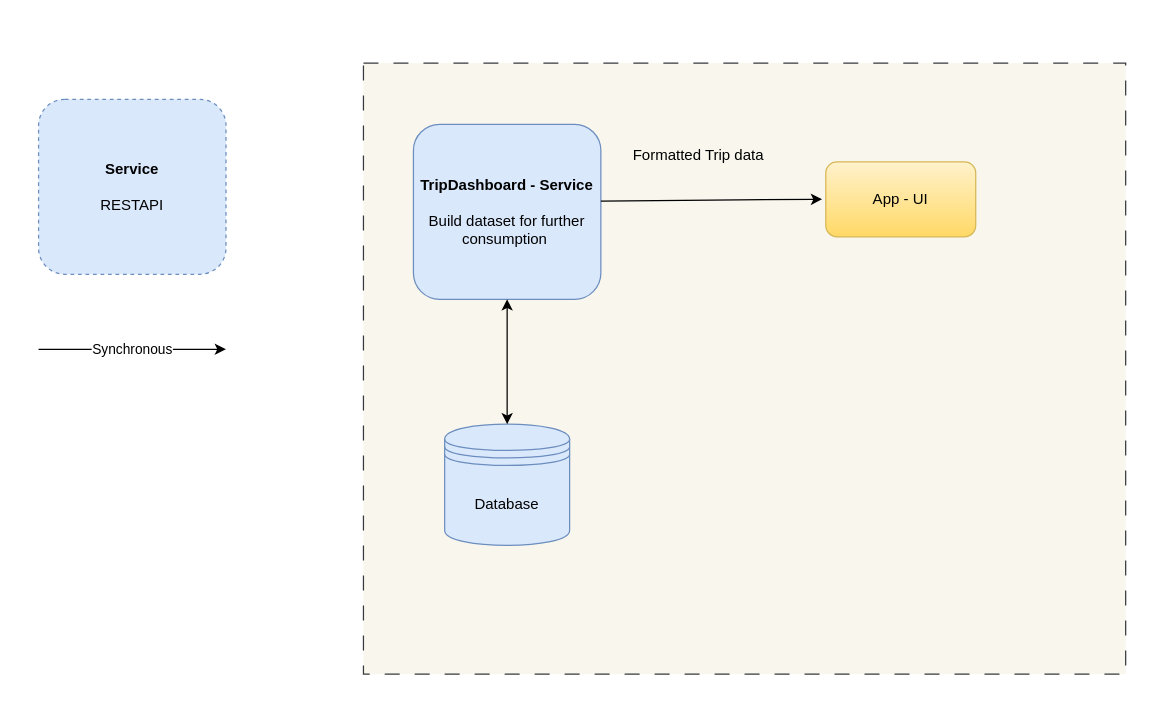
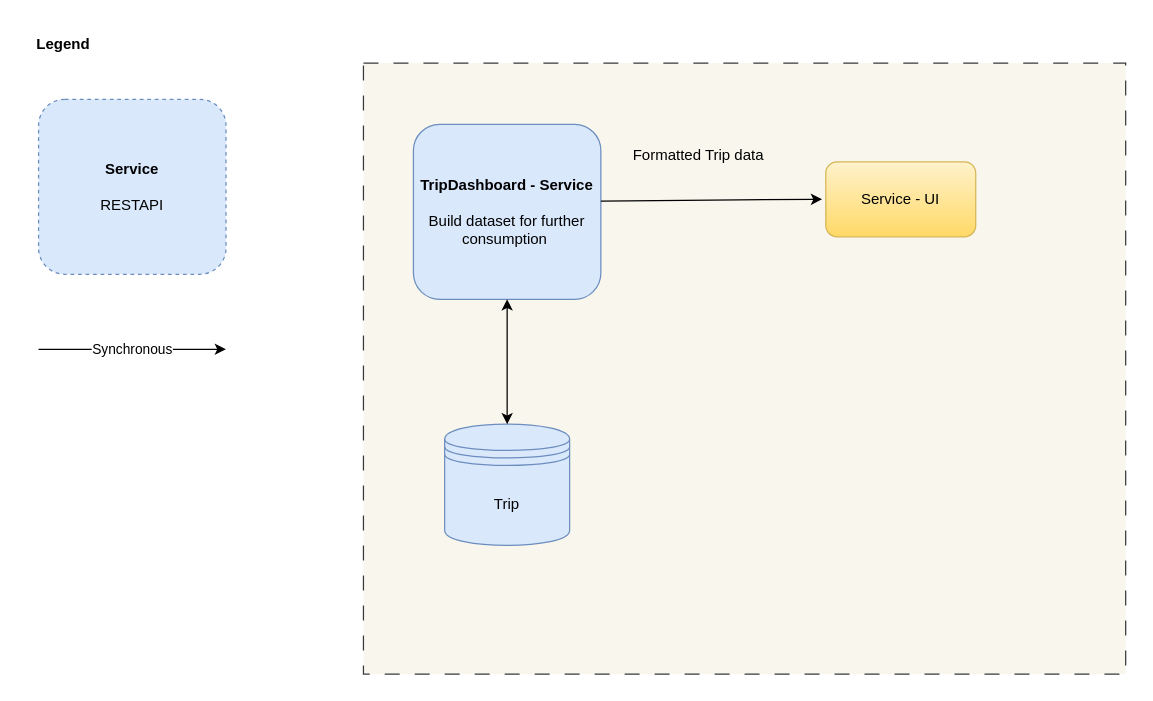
none -> (63, 44)
(901, 199) -> (901, 199)
(507, 504) -> (507, 504)
